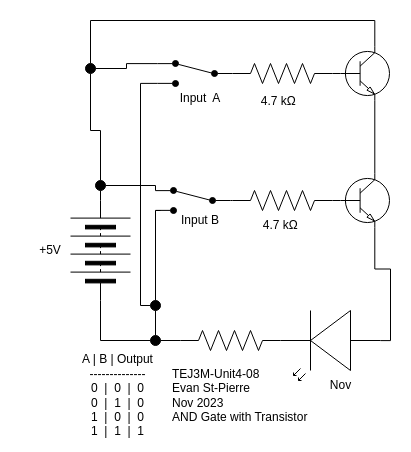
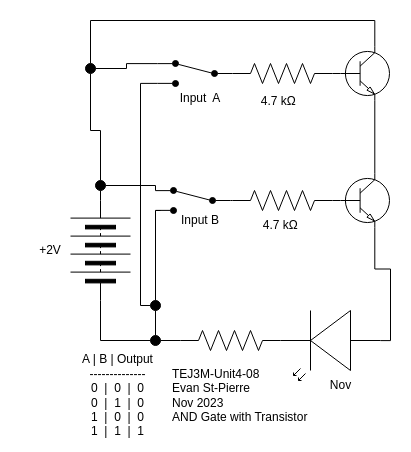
(51, 251) -> (51, 251)
